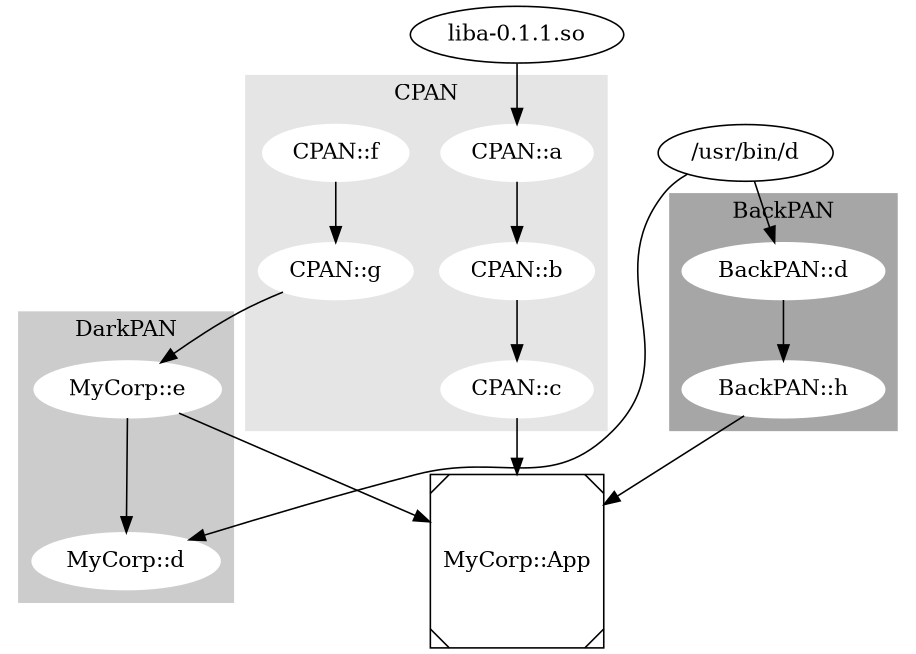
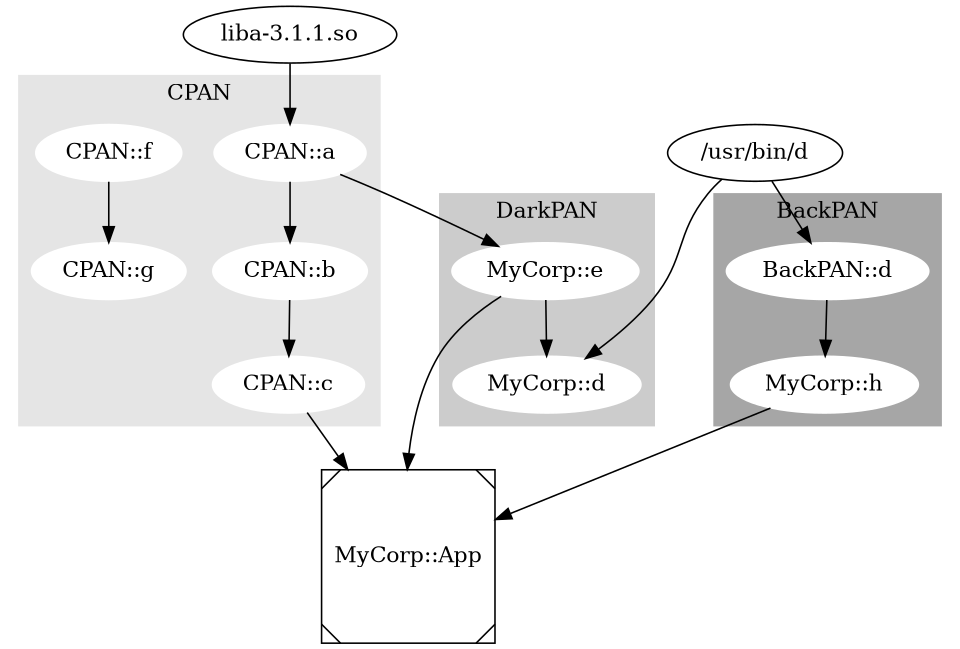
(517, 35) -> (290, 35)
(221, 323) -> (413, 206)
(783, 389) -> (824, 385)
